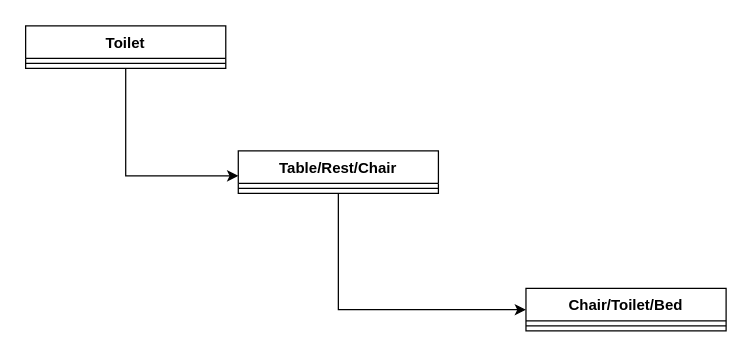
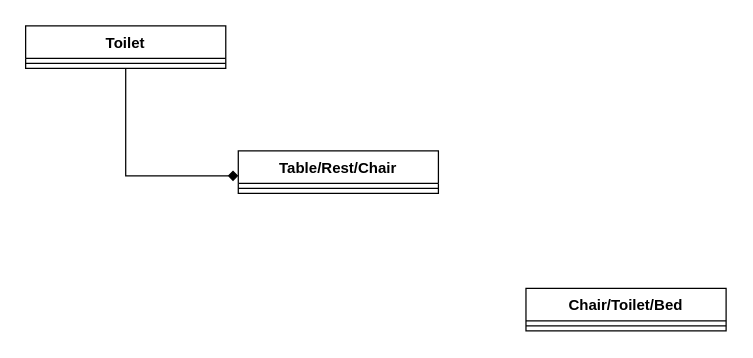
(228, 176) -> (227, 176)
(371, 309) -> none
